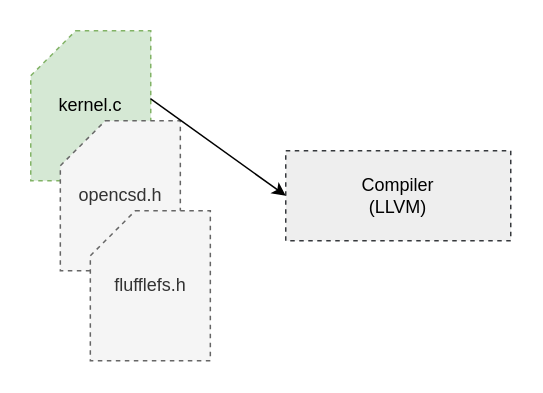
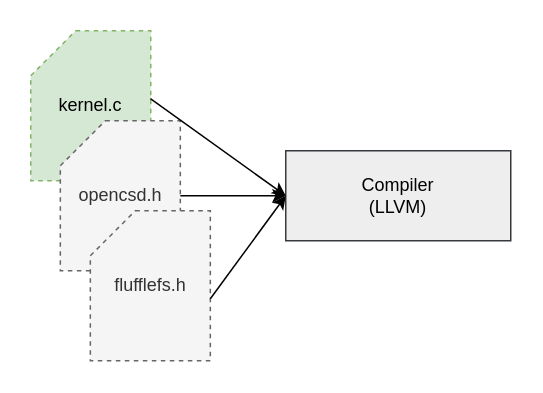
none -> (228, 196)
(398, 196) -> (398, 196)
none -> (245, 251)
